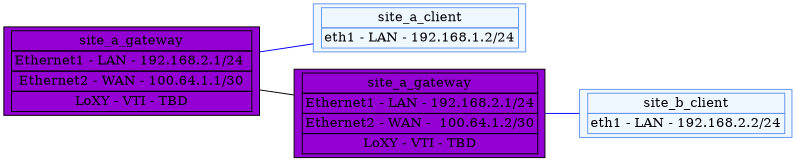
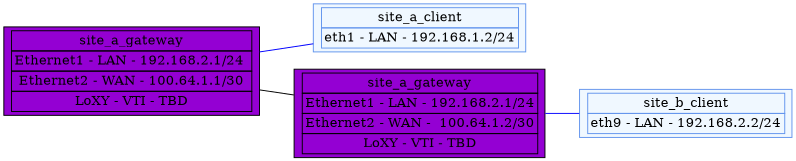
(686, 123) -> (686, 123)
